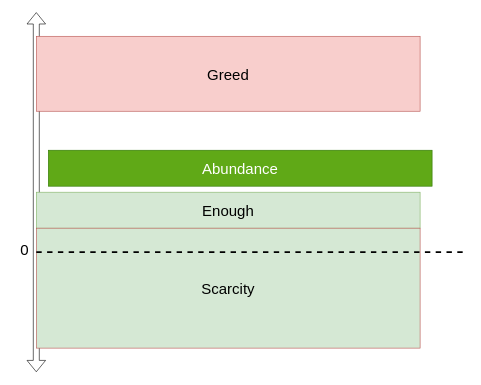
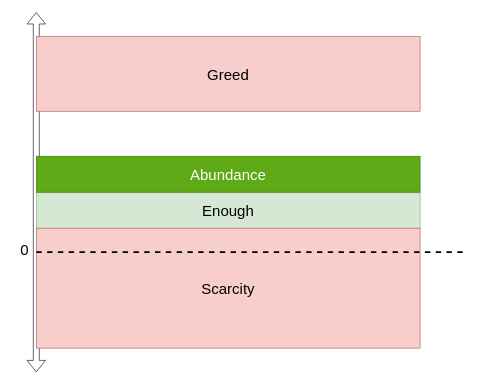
(240, 168) -> (228, 174)
(228, 288) -> (228, 288)
